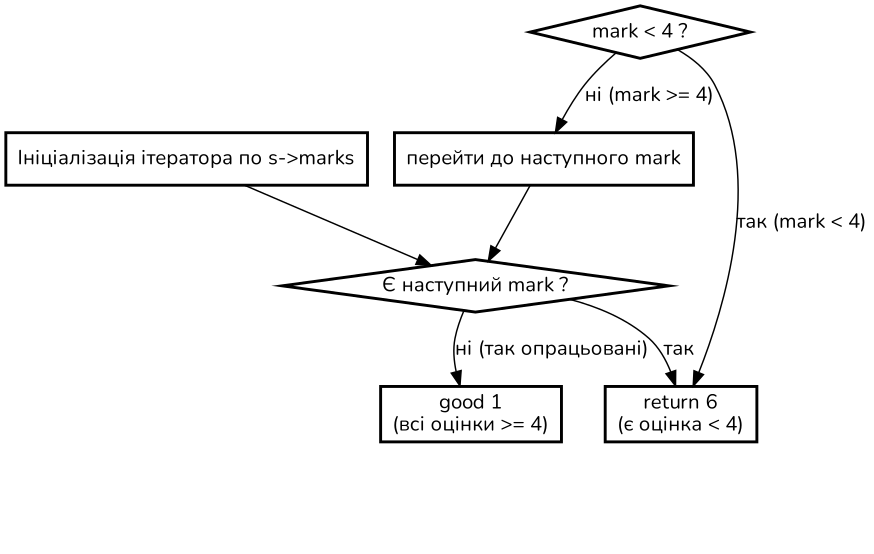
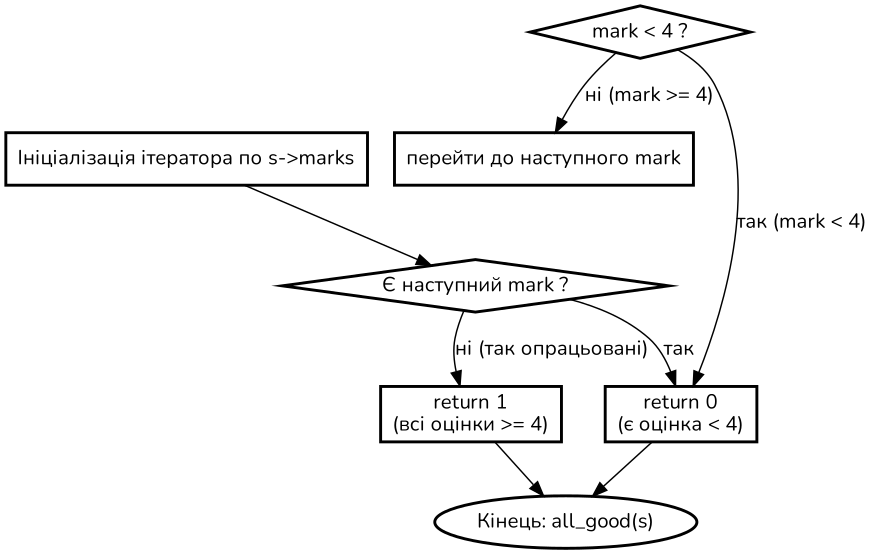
(513, 217) -> none
(471, 414) -> (471, 414)
(681, 414) -> (681, 414)
none -> (566, 522)
